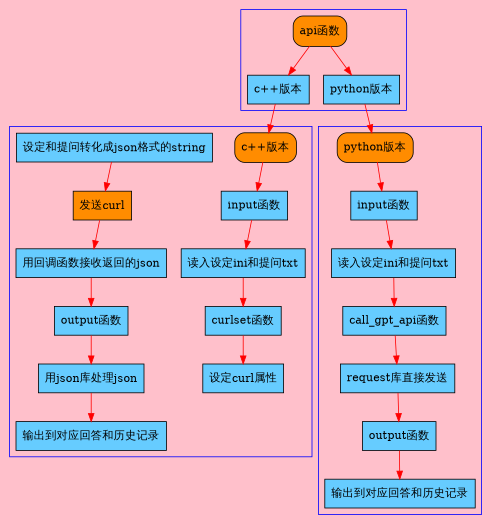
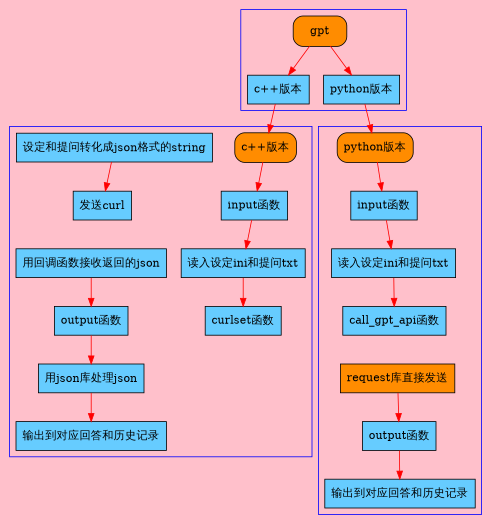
(320, 31) -> (320, 31)
(102, 206) -> (102, 206)
(98, 230) -> none
(396, 346) -> none
(243, 378) -> none
(398, 378) -> (398, 378)
